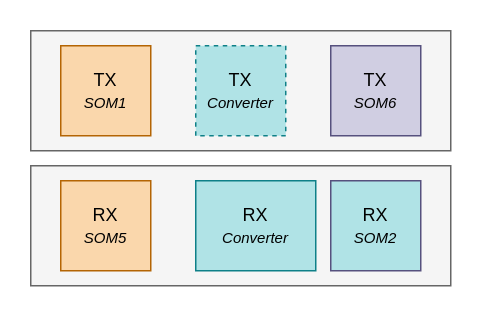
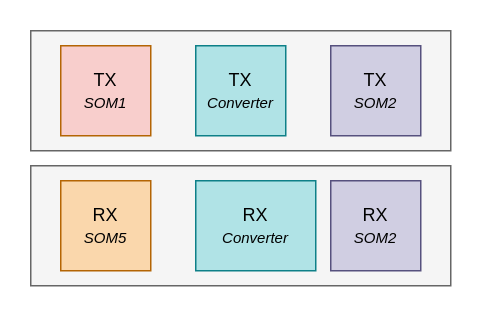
(106, 91) -> (106, 91)
(241, 91) -> (241, 91)
(376, 91) -> (376, 91)
(376, 226) -> (376, 226)
